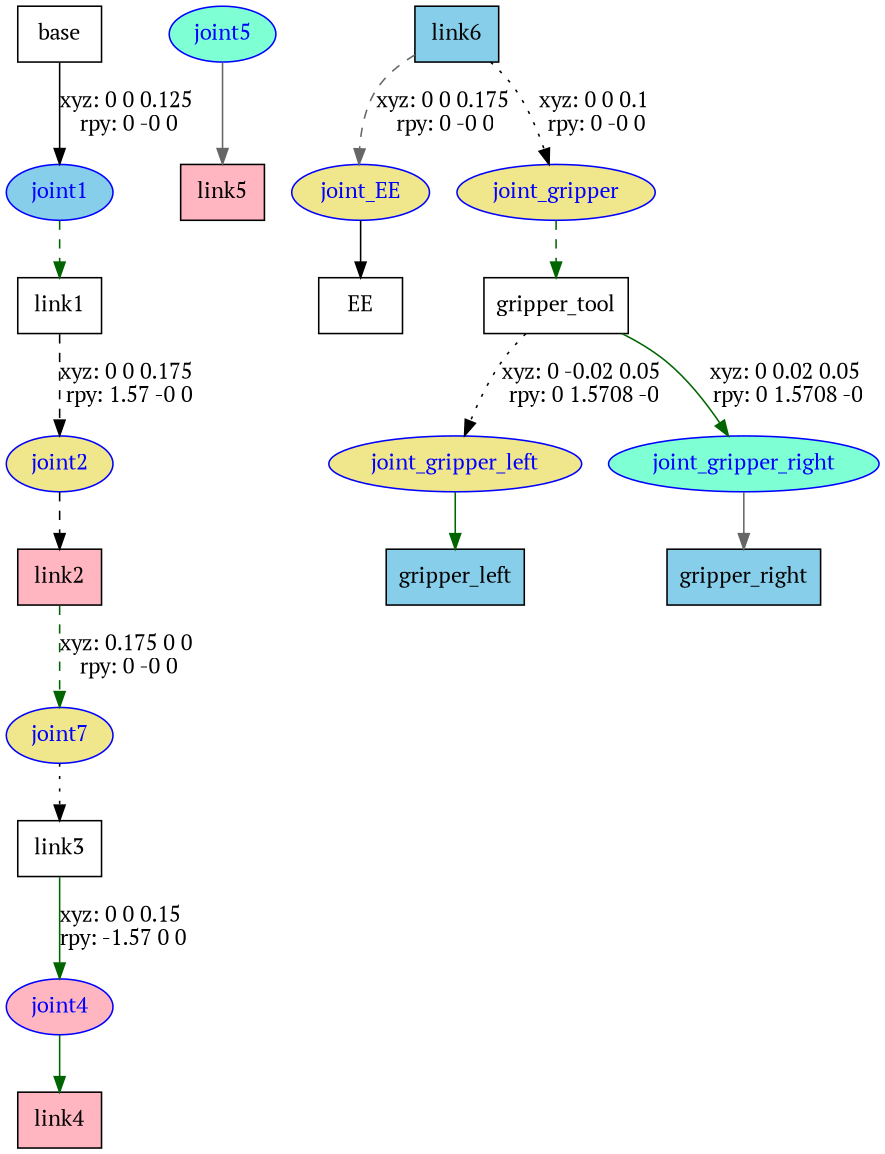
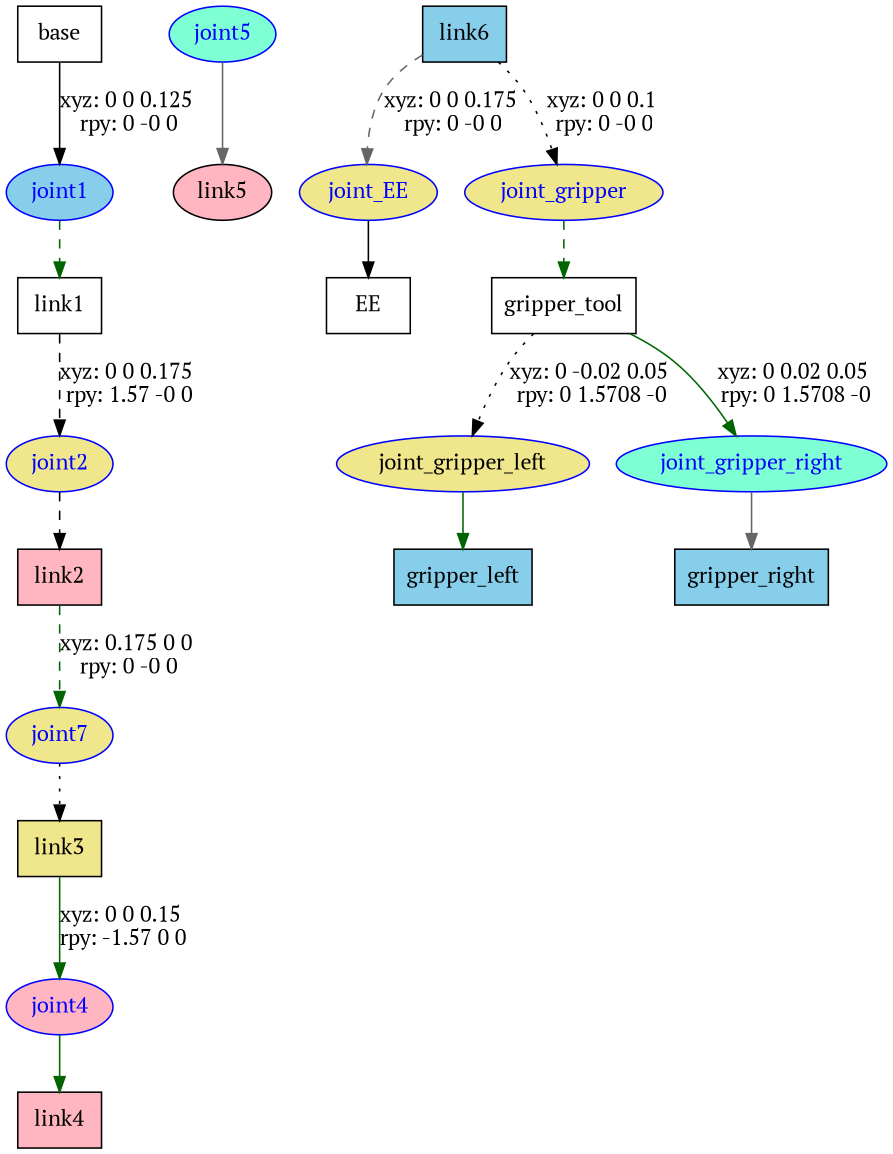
(223, 192) -> (223, 192)
(455, 464) -> (463, 464)
(60, 849) -> (60, 849)
